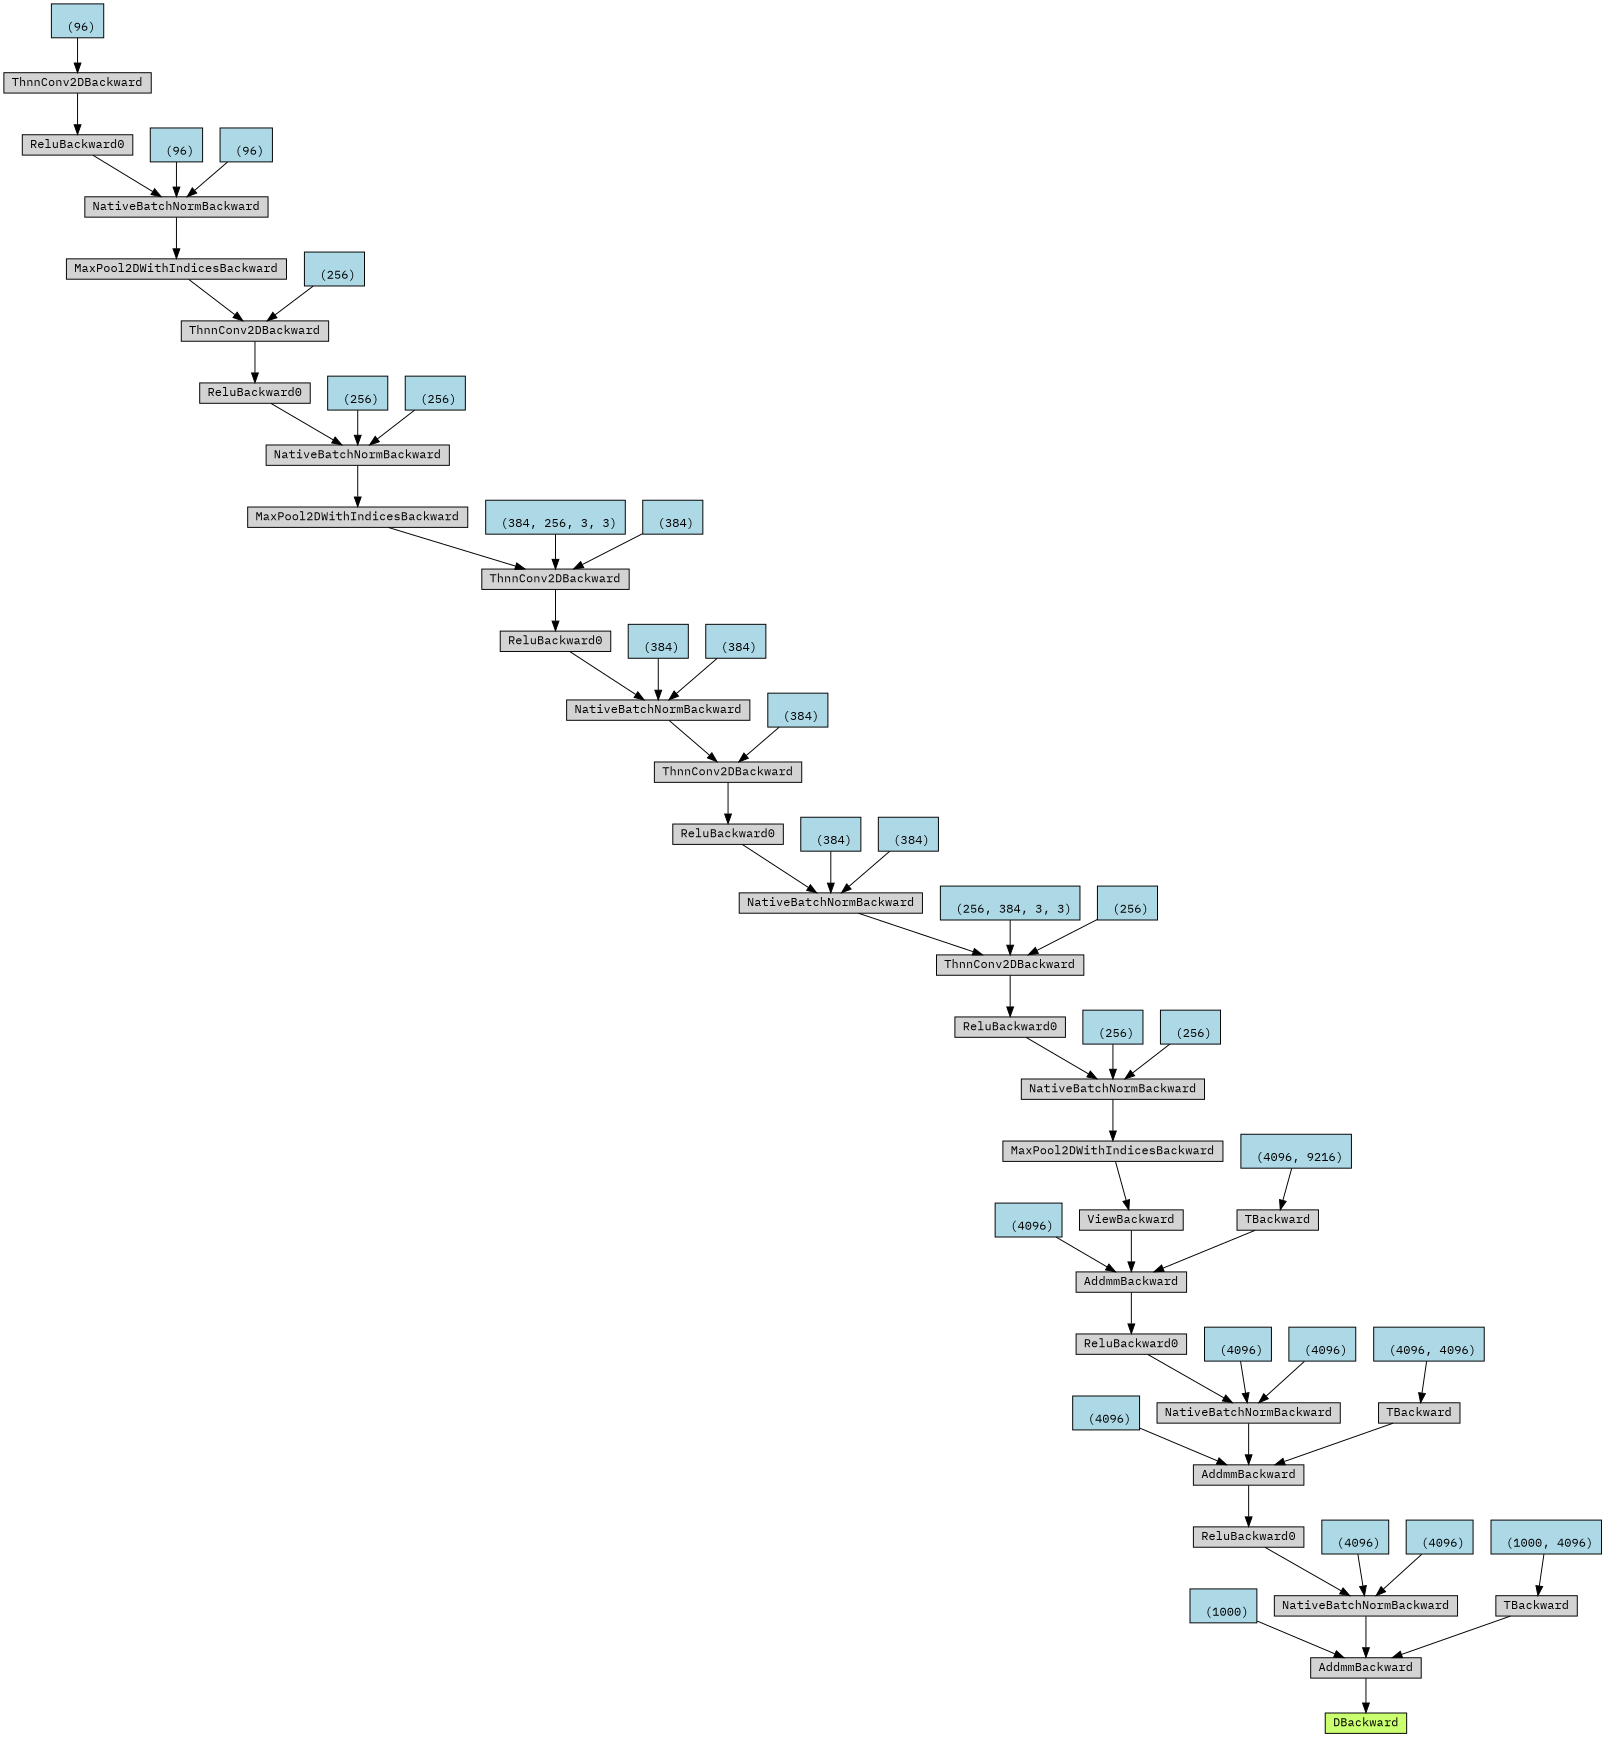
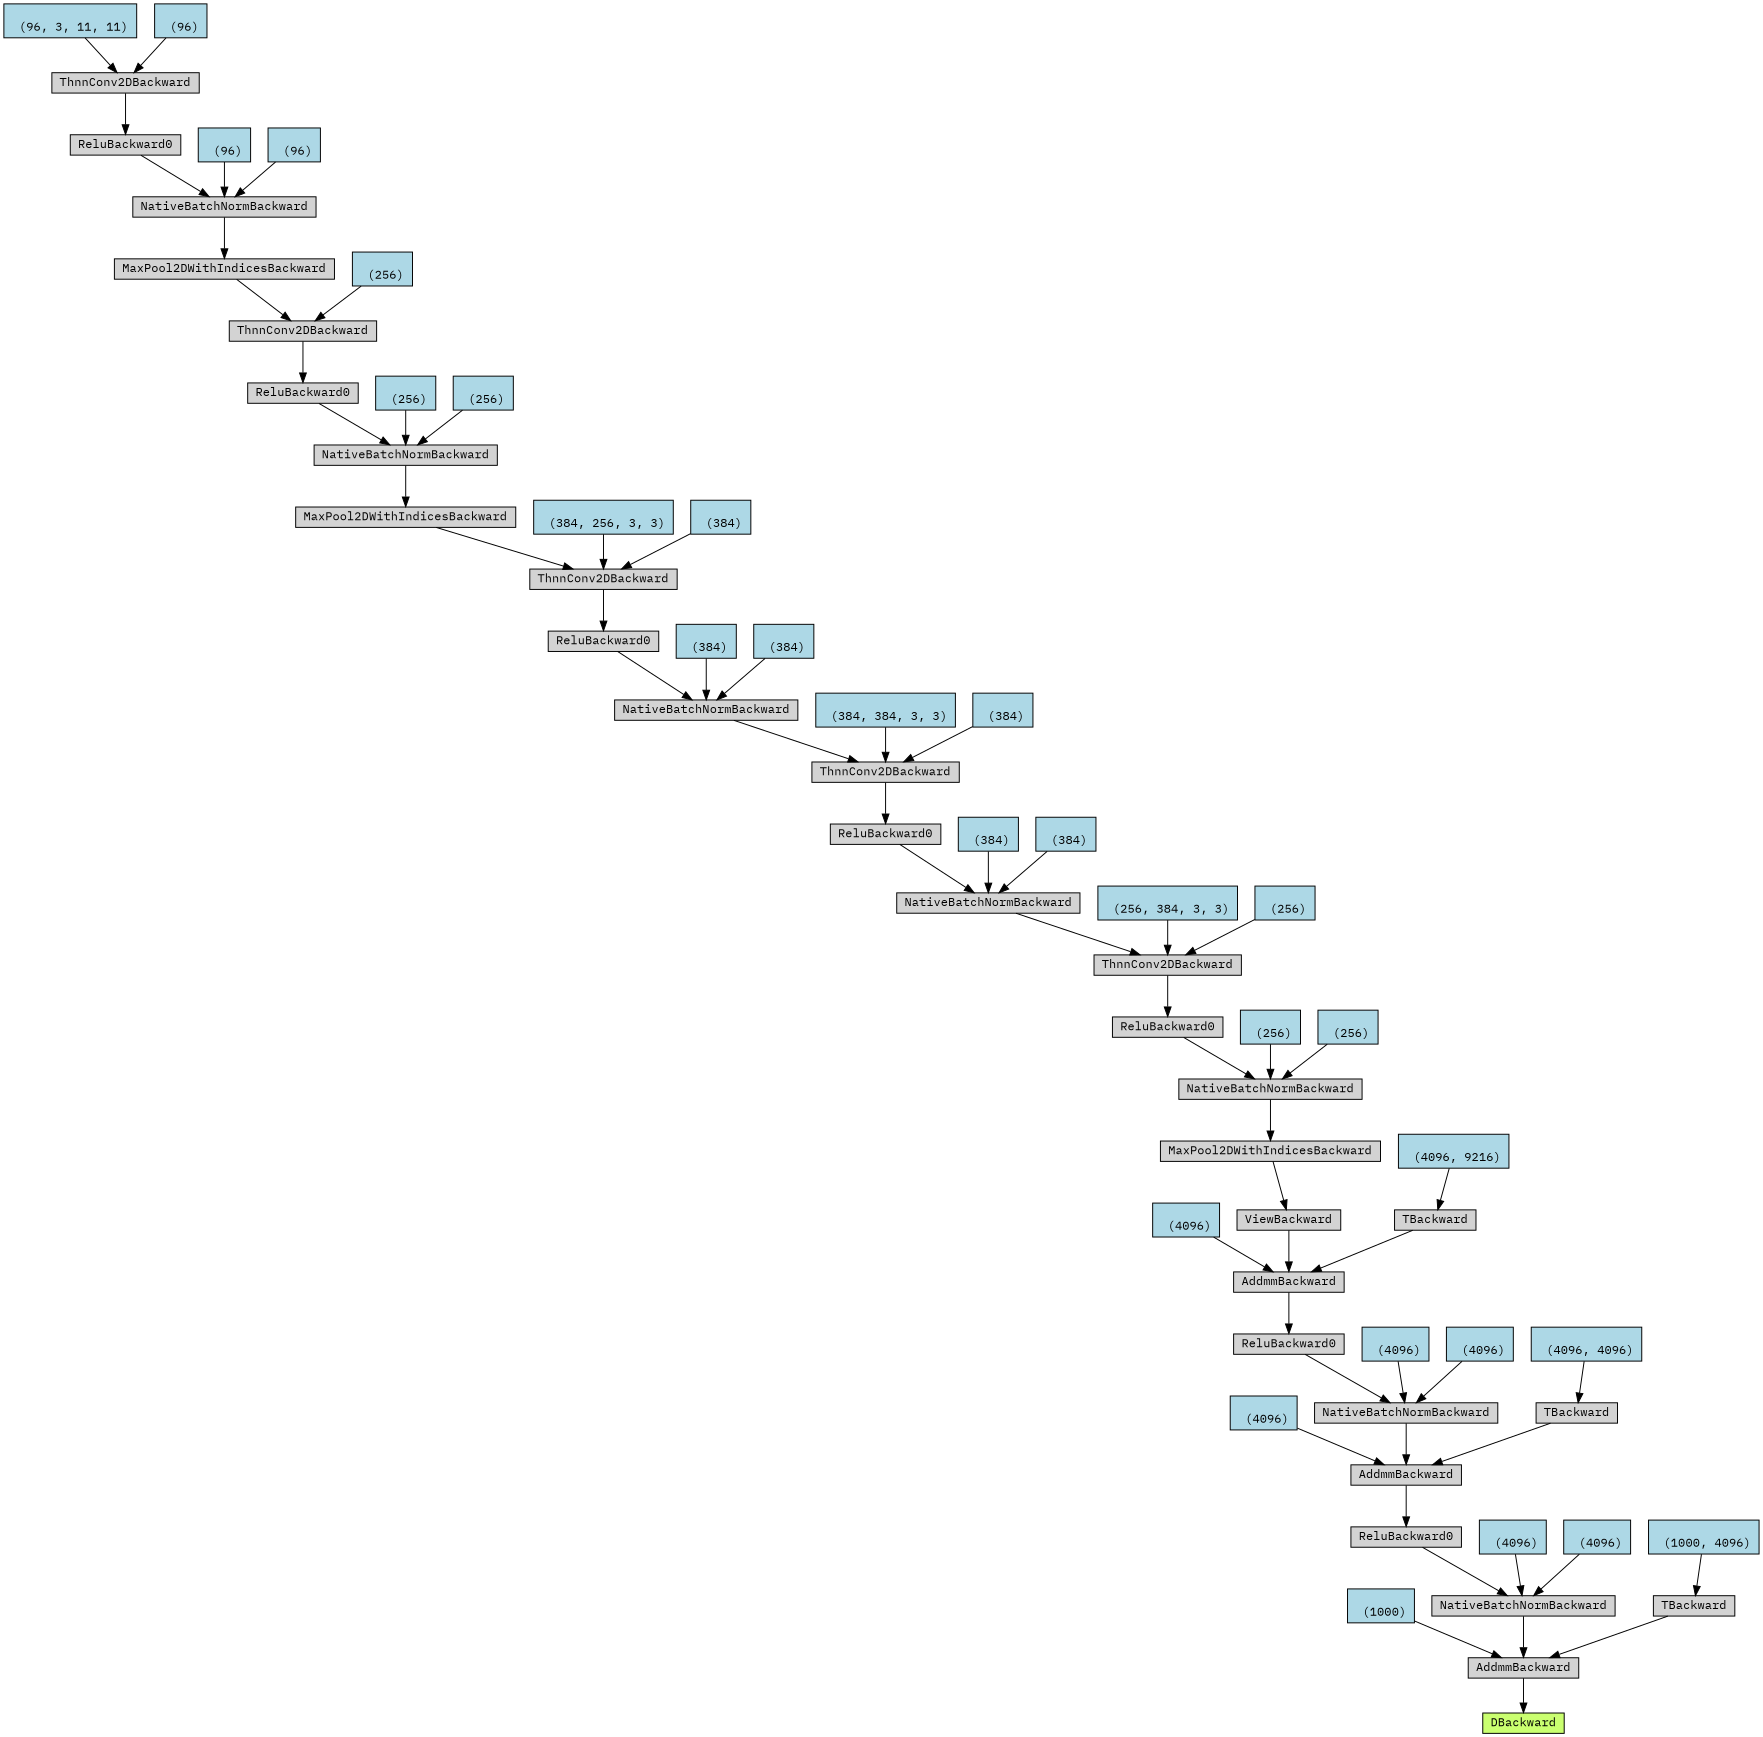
none -> (70, 21)
none -> (886, 710)
